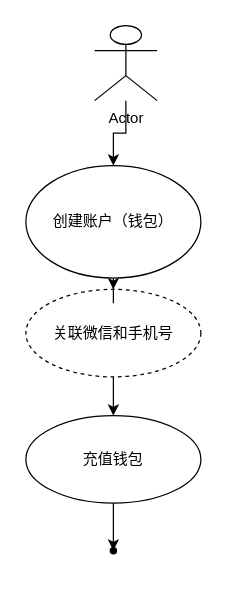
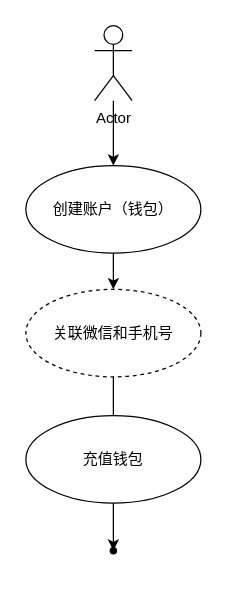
(126, 63) -> (113, 63)
(113, 222) -> (113, 209)
(113, 406) -> (113, 409)
